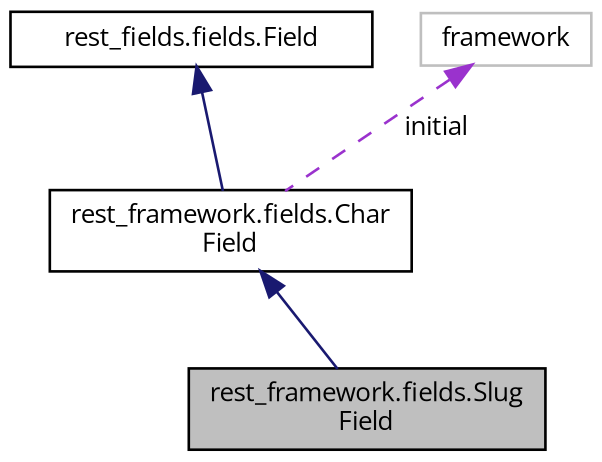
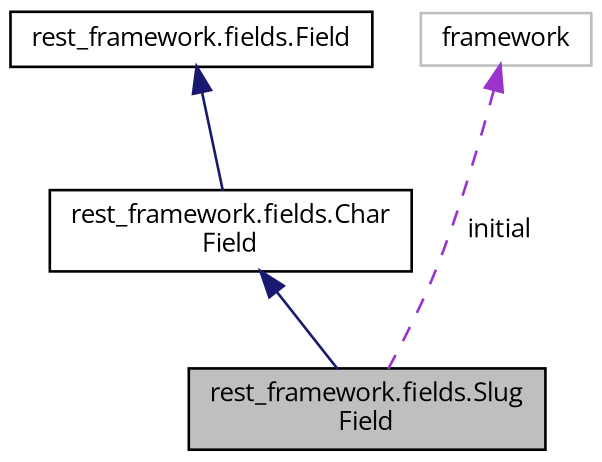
(191, 39) -> (191, 39)
(367, 135) -> (450, 233)
